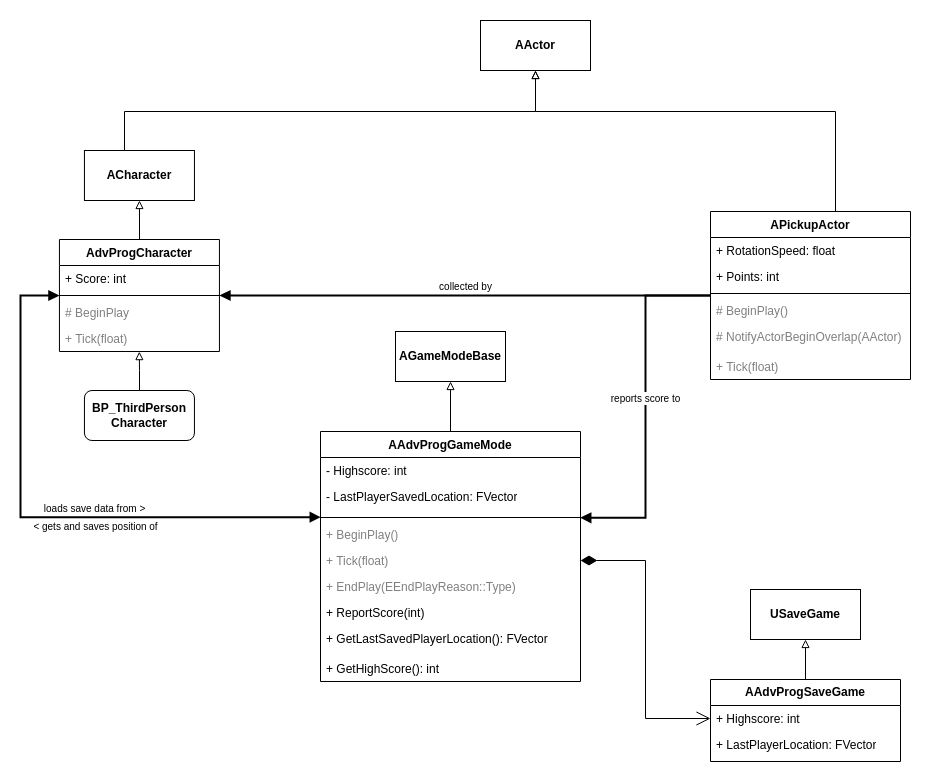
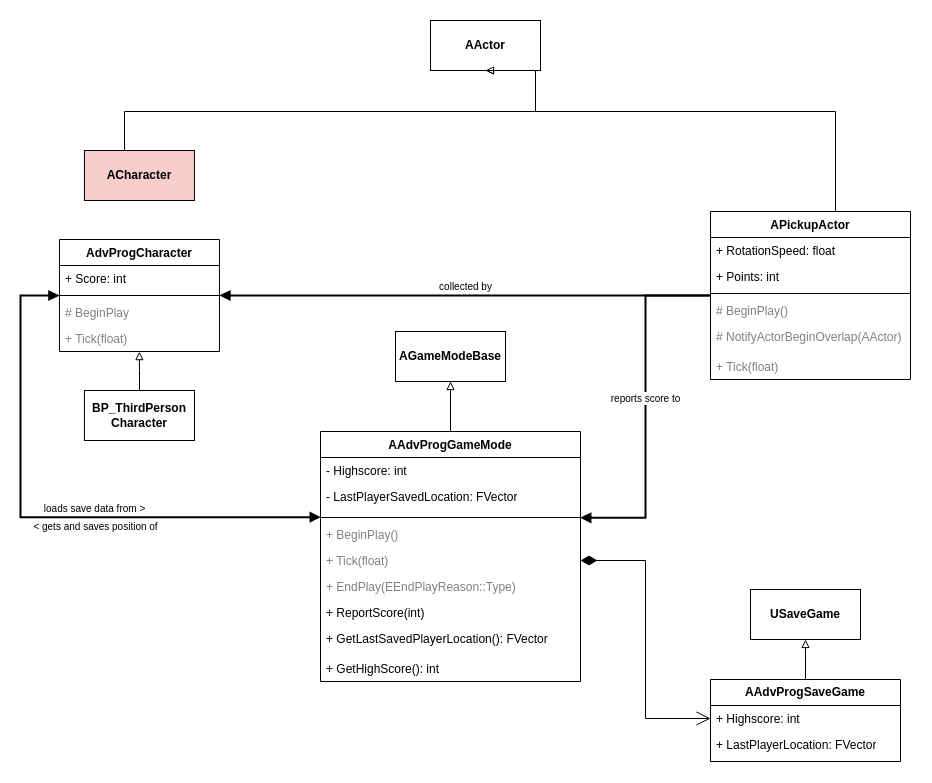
(536, 46) -> (486, 46)
(139, 176) -> (139, 176)
(140, 224) -> none
(139, 416) -> (139, 416)
